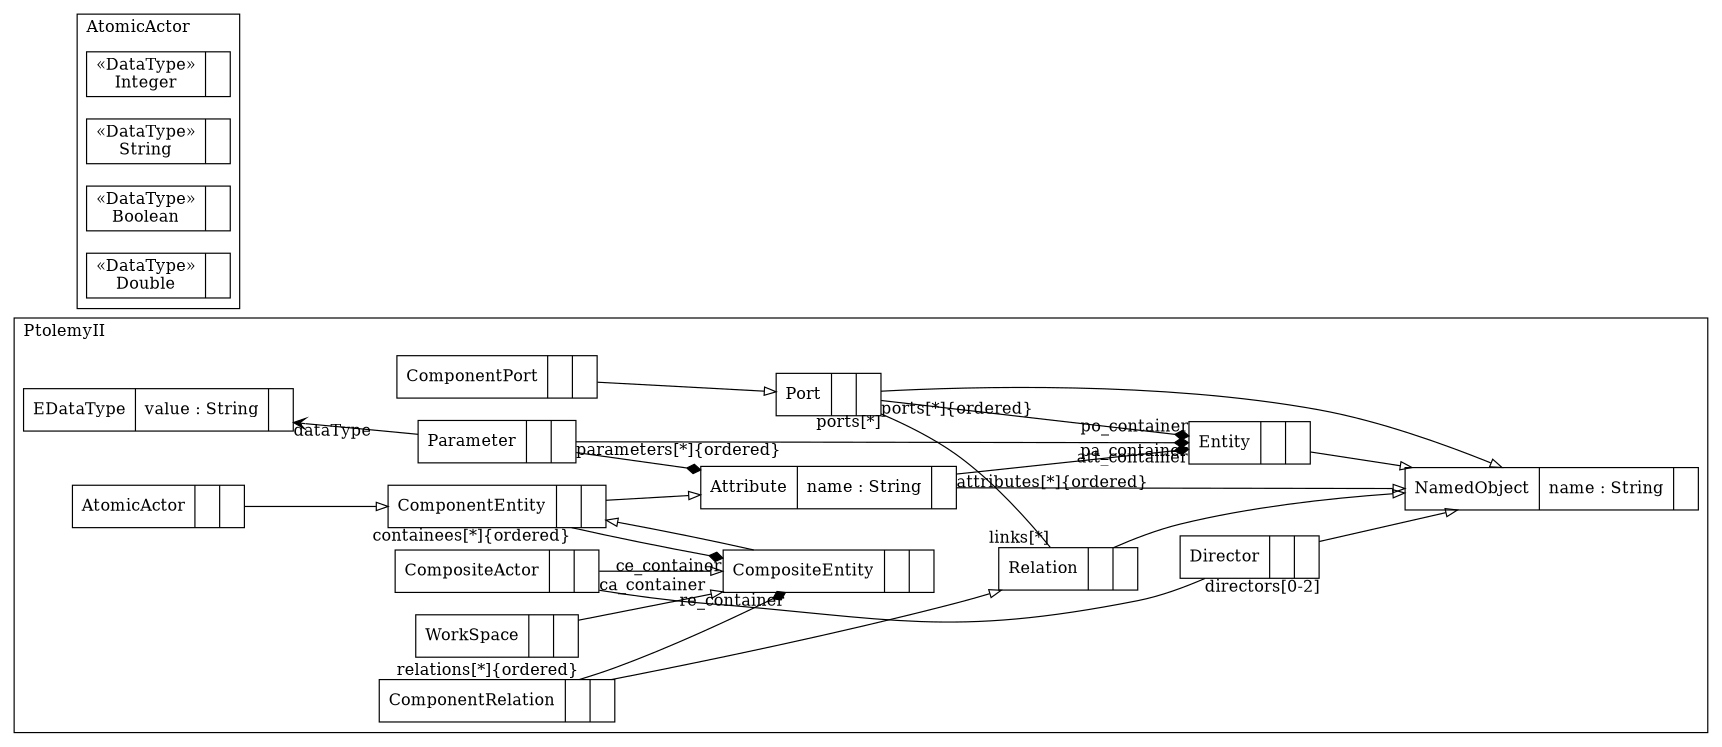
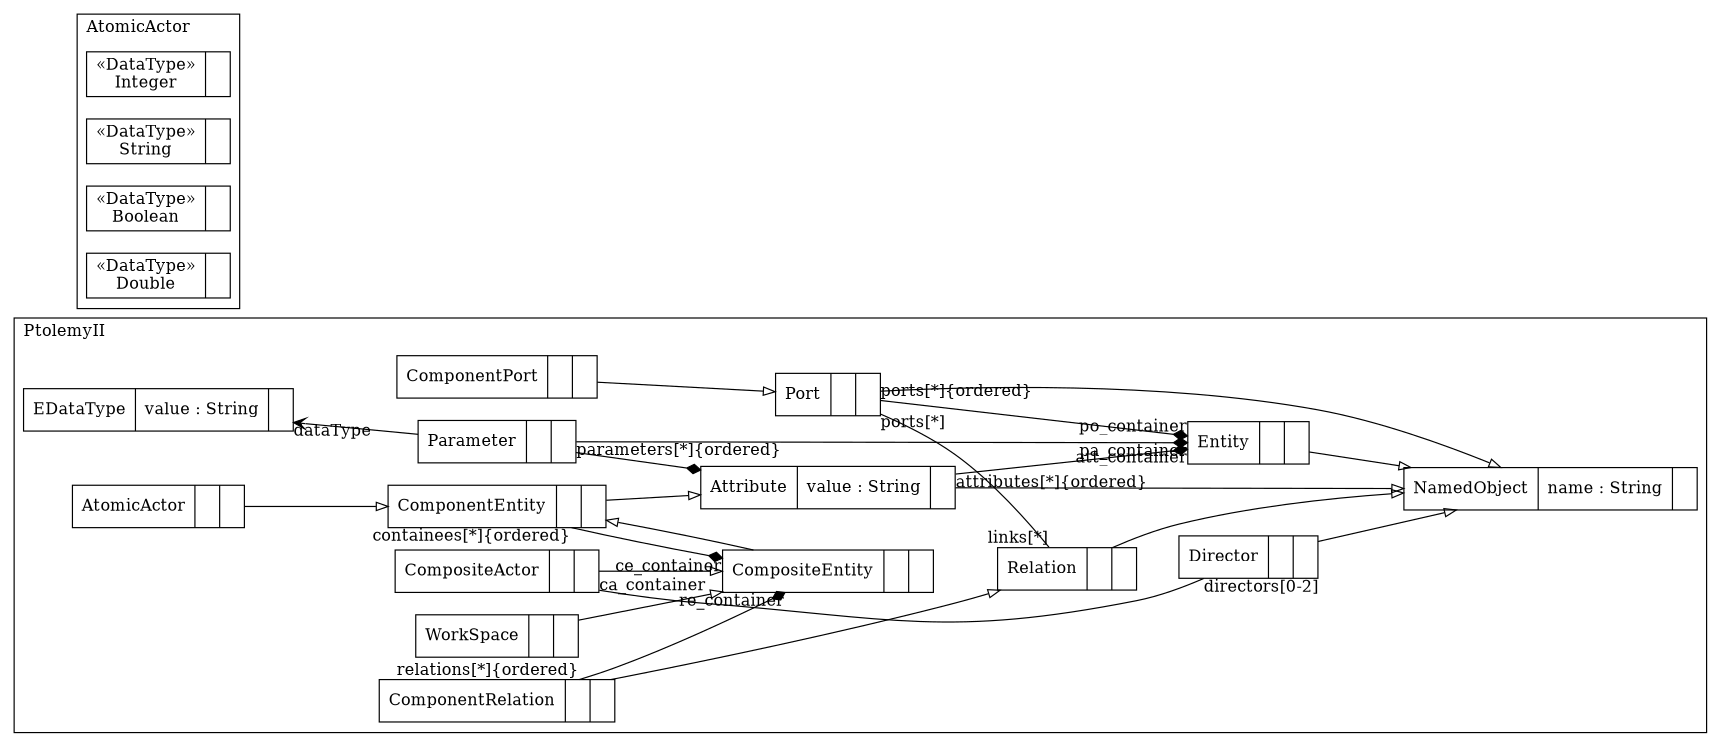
(864, 487) -> (864, 487)
